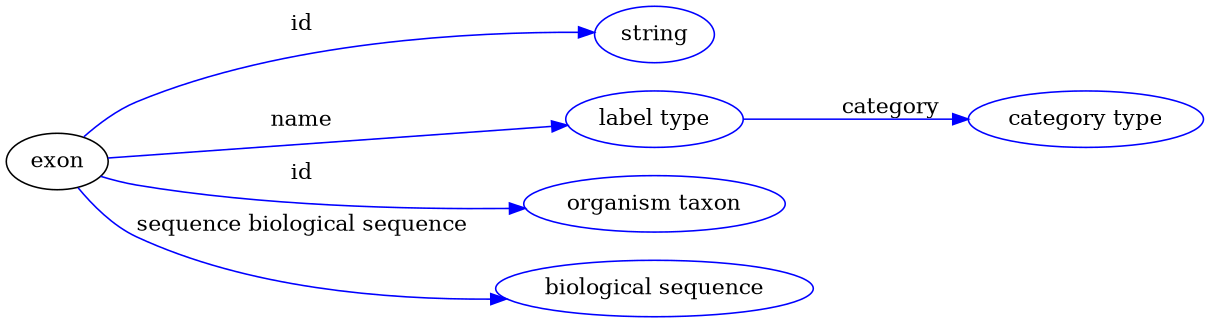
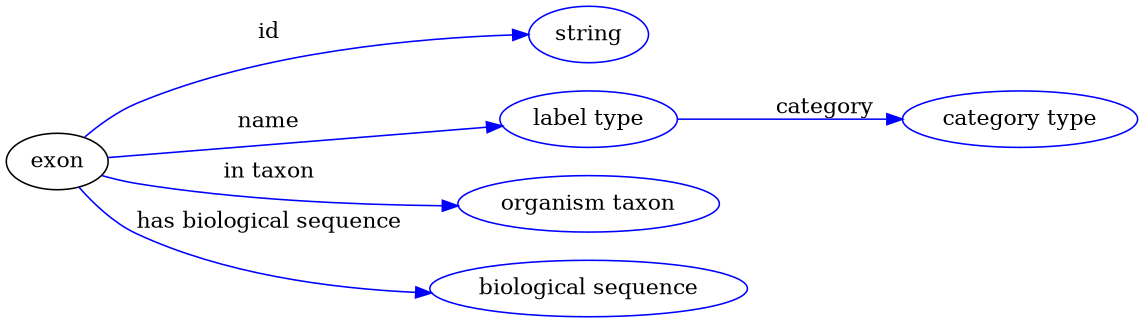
(302, 173) -> (269, 172)
(302, 225) -> (269, 222)
